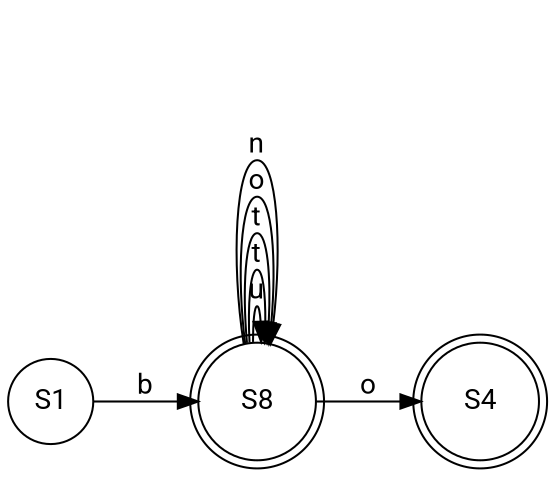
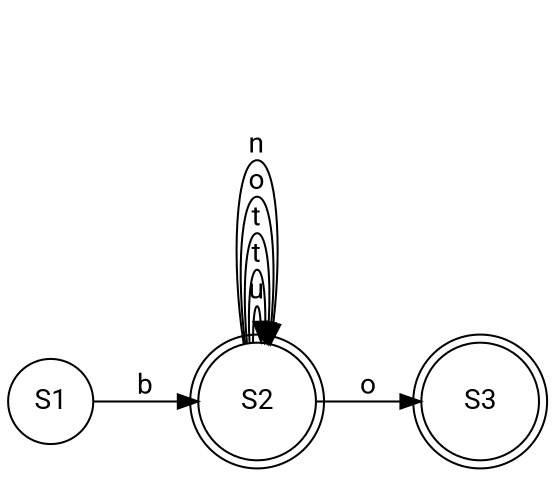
(257, 402) -> (257, 402)
(480, 402) -> (480, 402)
